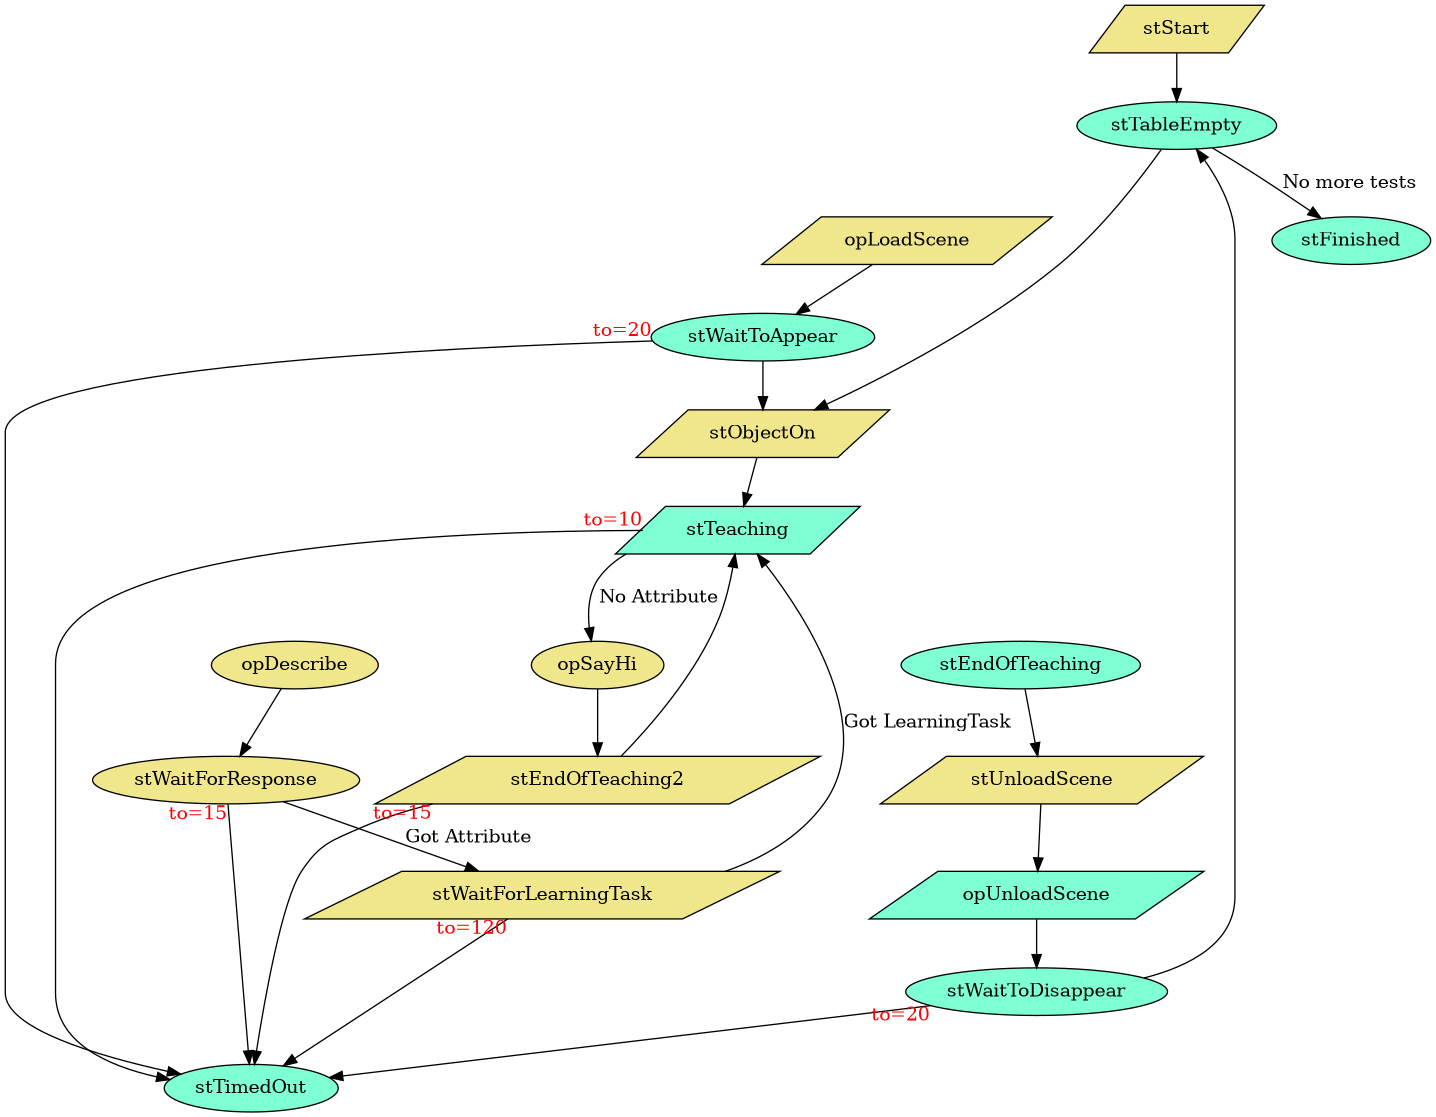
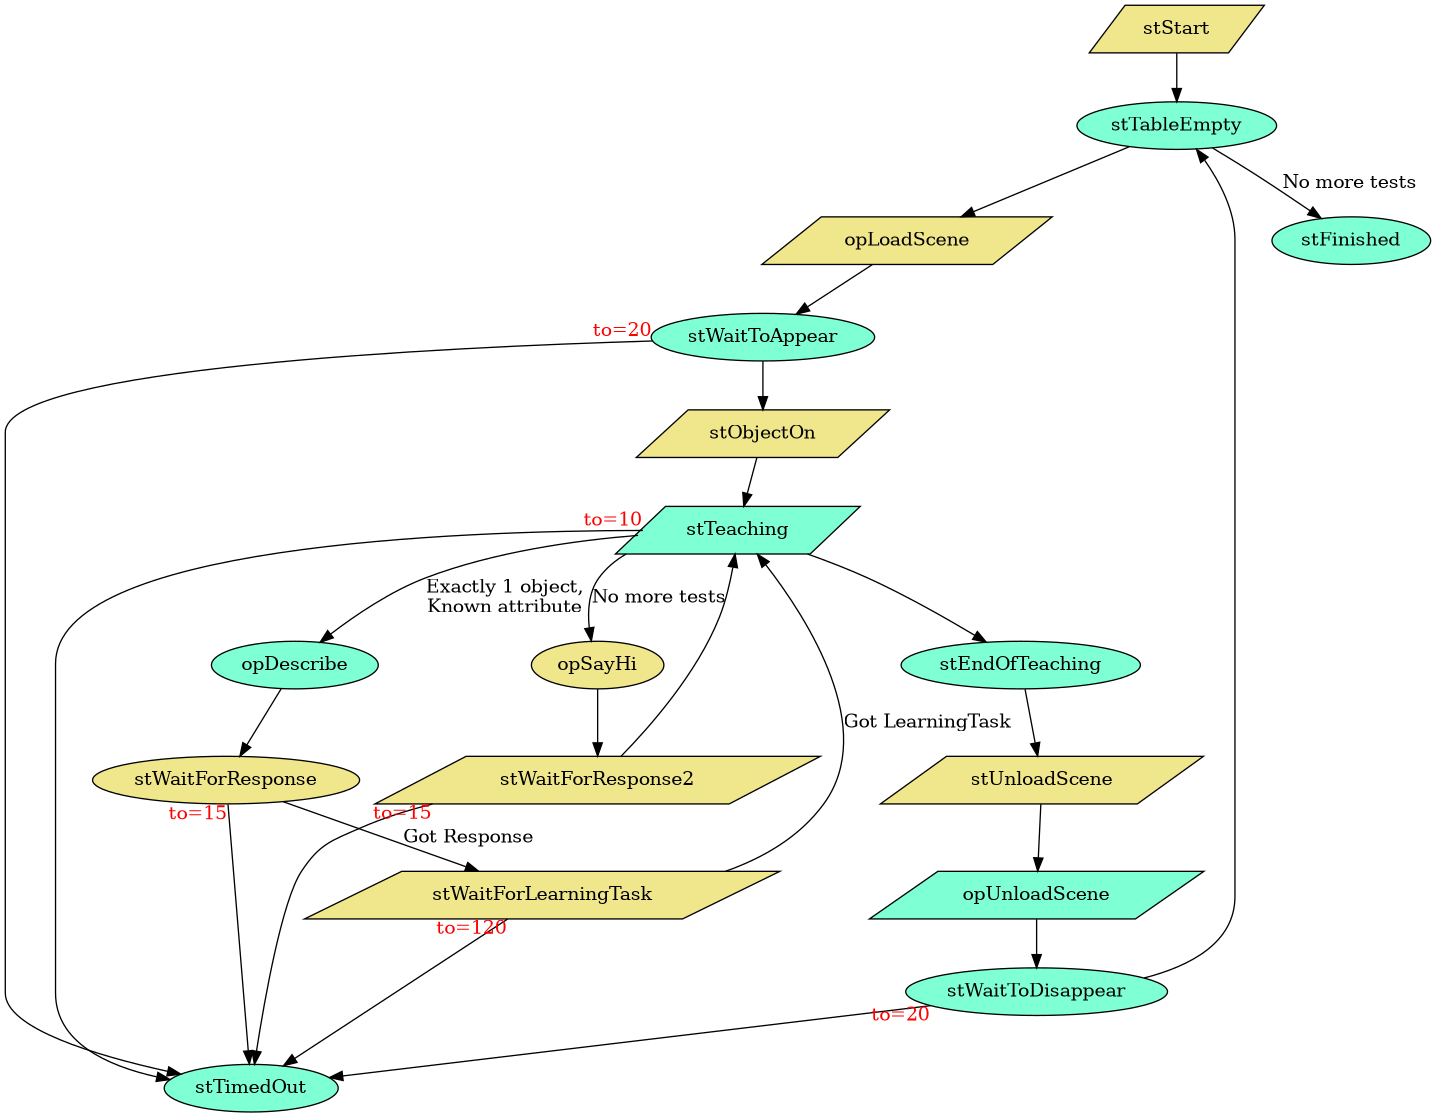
(1012, 300) -> (1051, 179)
none -> (476, 562)
none -> (893, 590)
(659, 598) -> (659, 598)
(295, 665) -> (295, 665)
(598, 780) -> (598, 780)
(469, 838) -> (469, 838)
